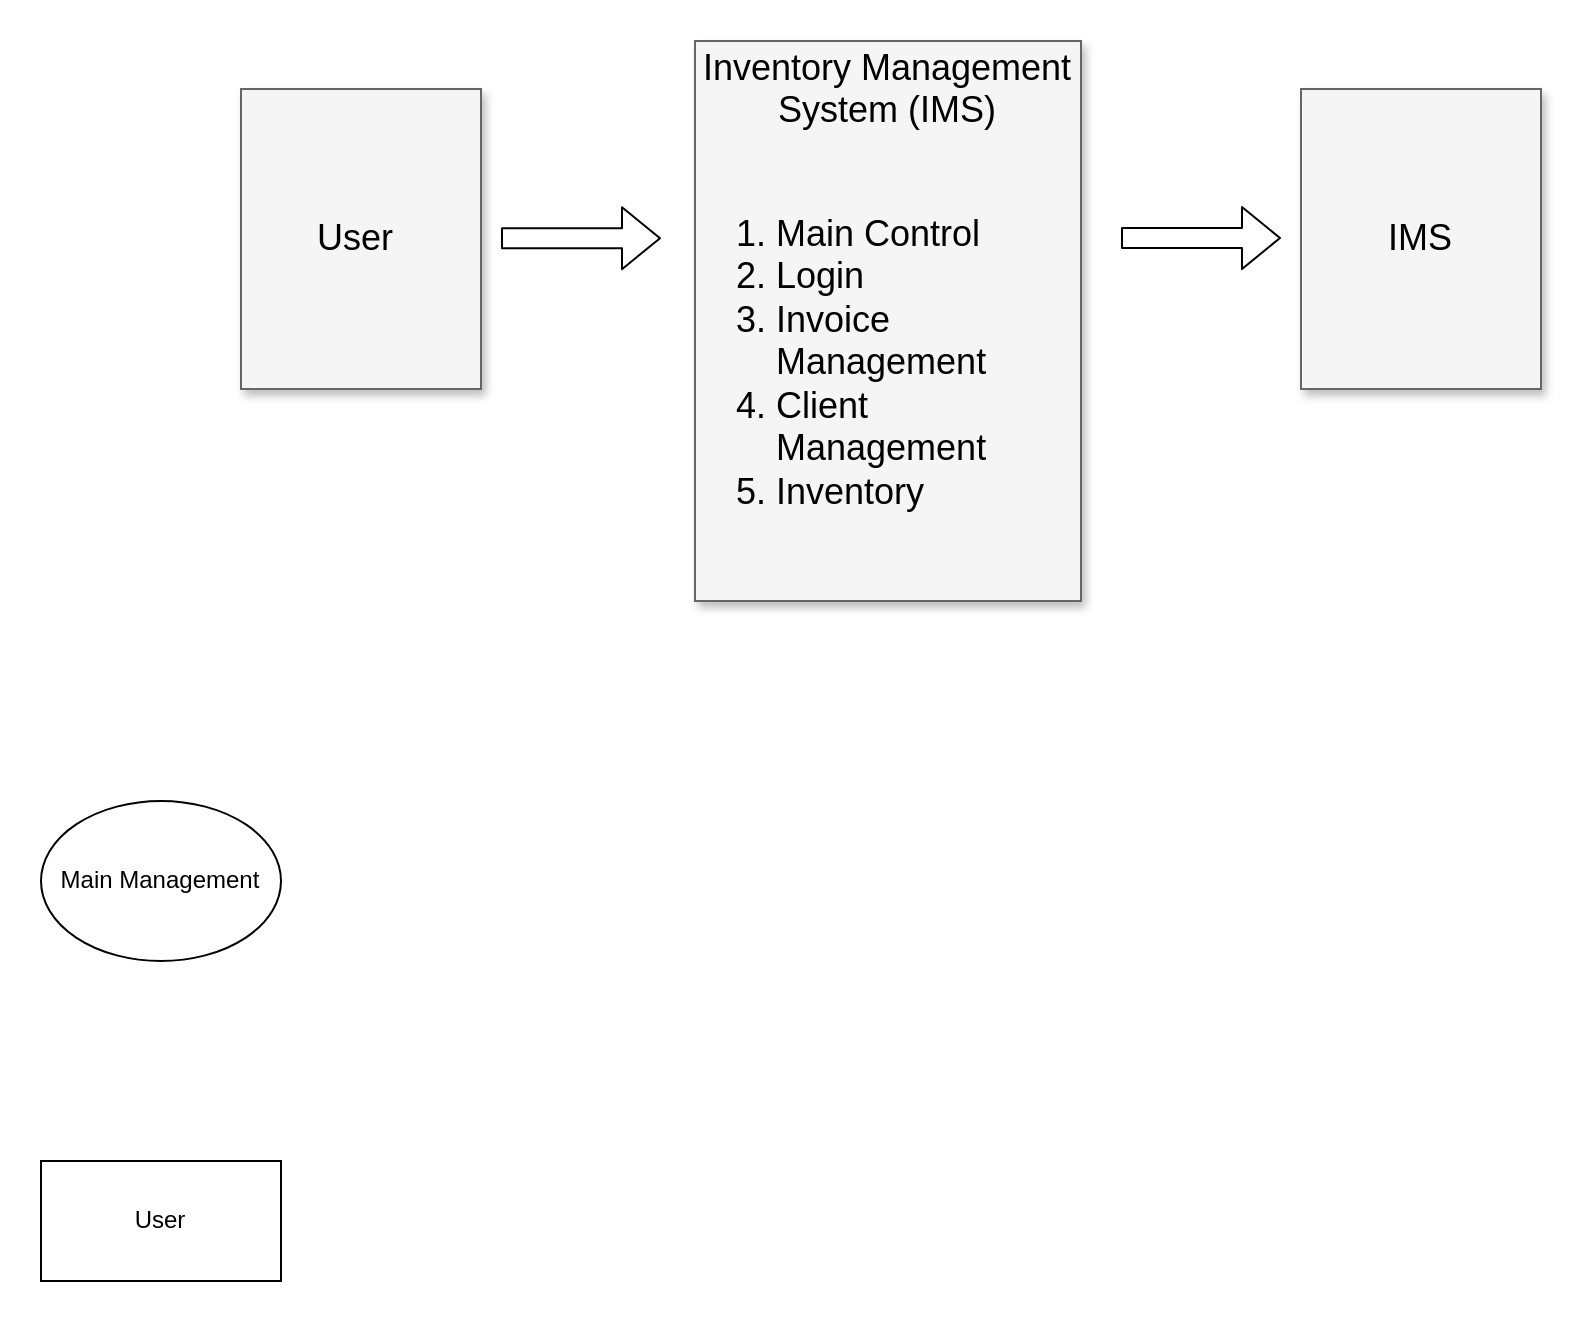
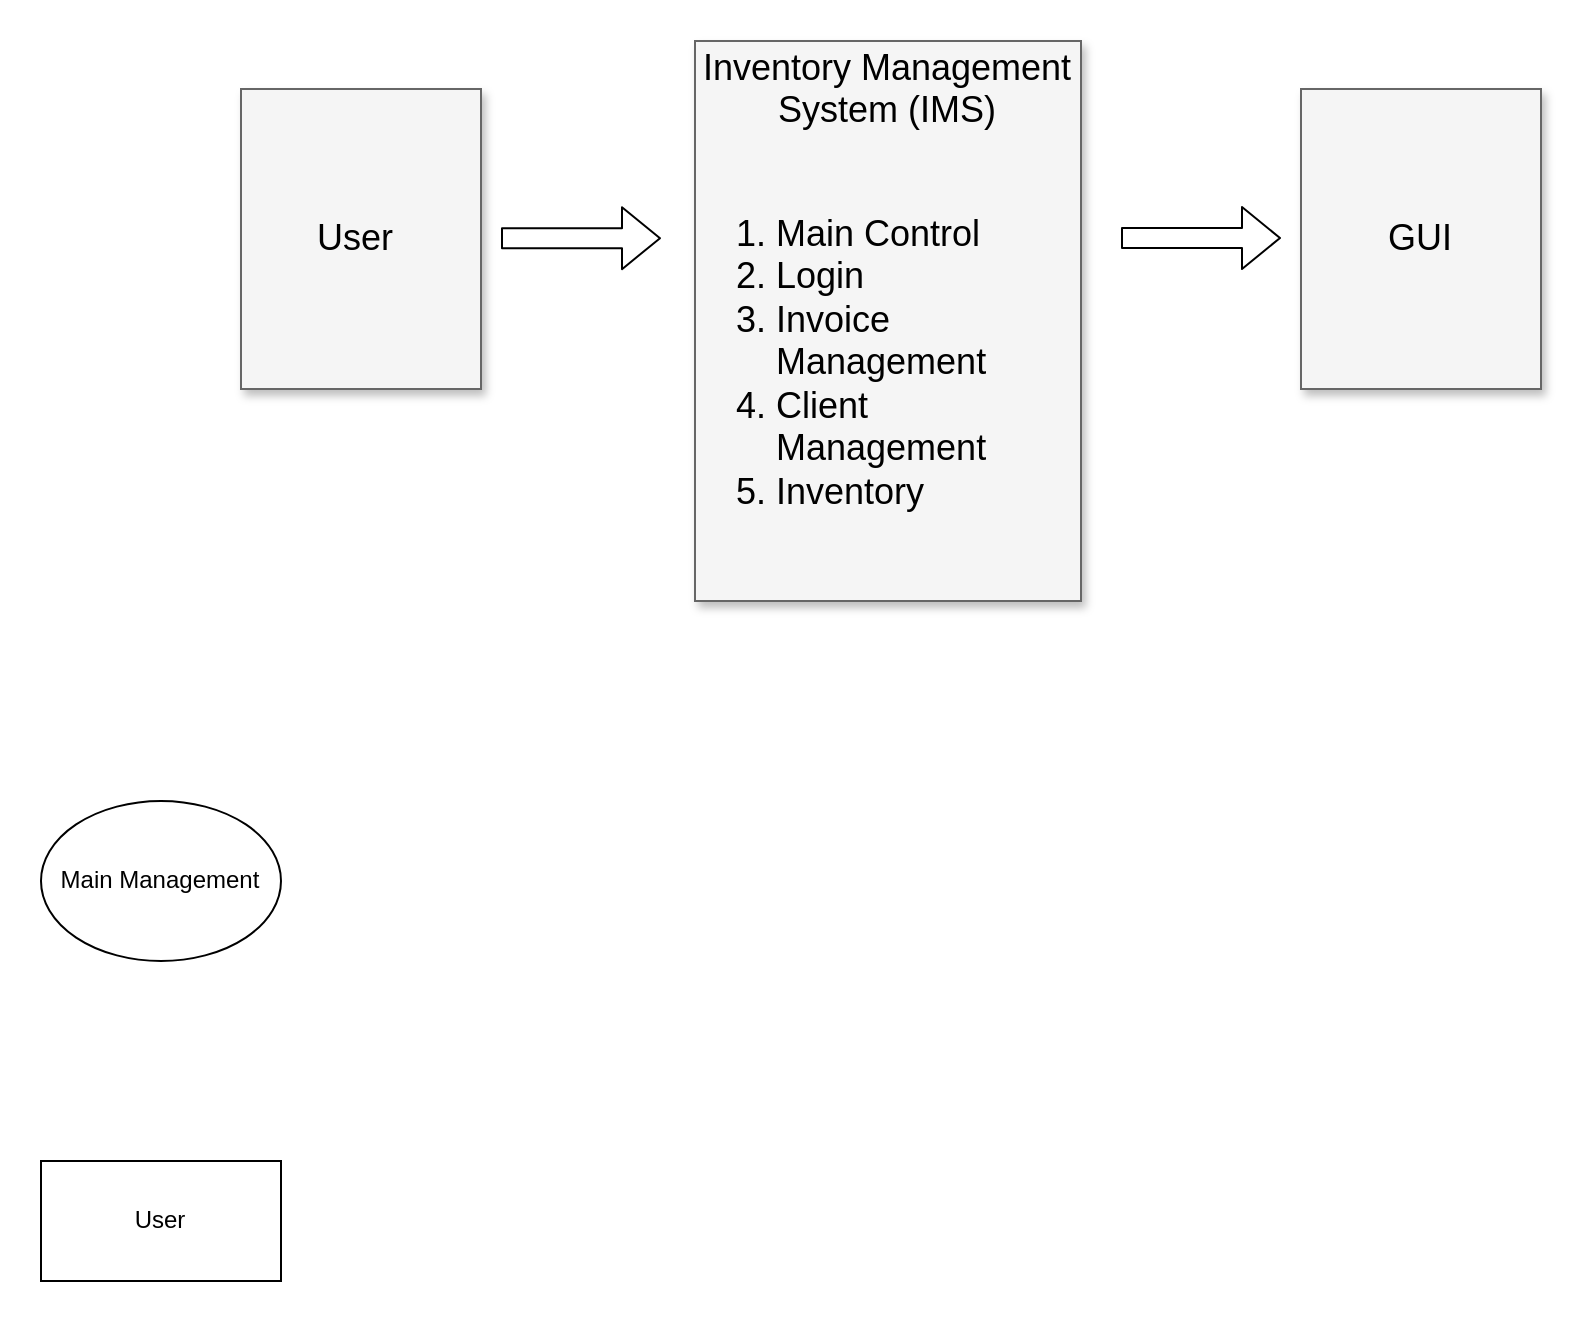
(1421, 239) -> (1421, 239)
